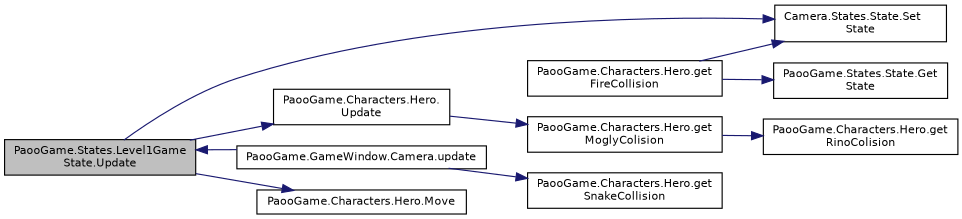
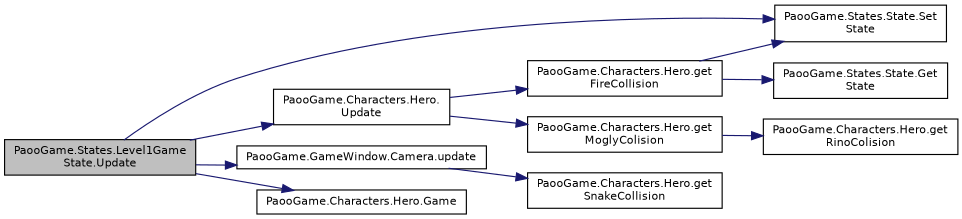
(861, 23) -> (861, 23)
none -> (483, 94)
(222, 150) -> (211, 165)
(362, 202) -> (362, 202)
